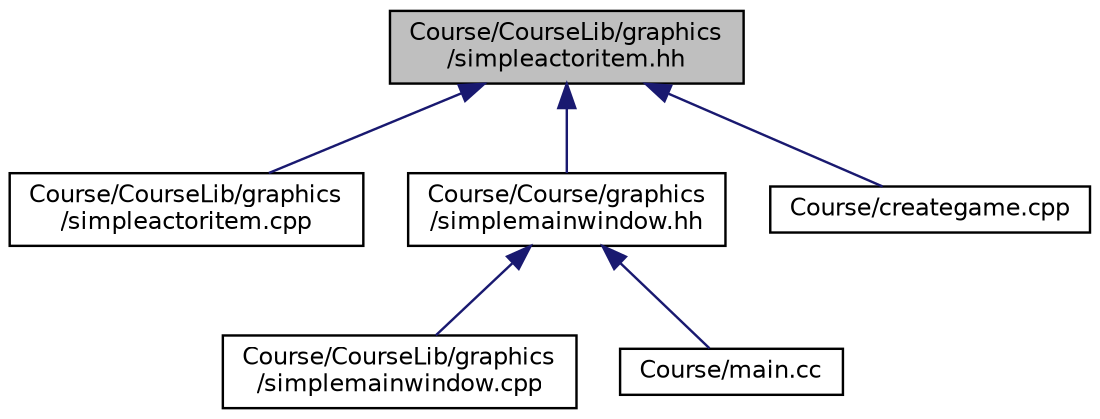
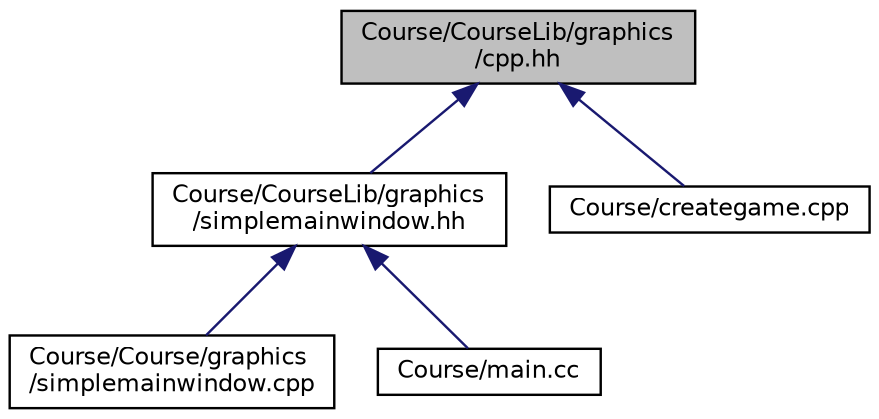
(567, 47) -> (518, 47)
(187, 210) -> none
(567, 210) -> (329, 210)
(400, 372) -> (172, 372)
